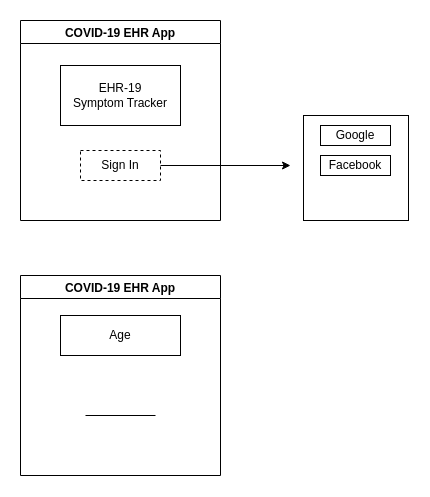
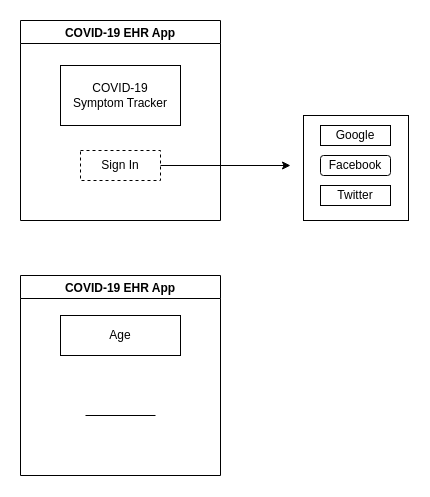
(121, 96) -> (121, 96)
(356, 166) -> (356, 166)
none -> (356, 196)
